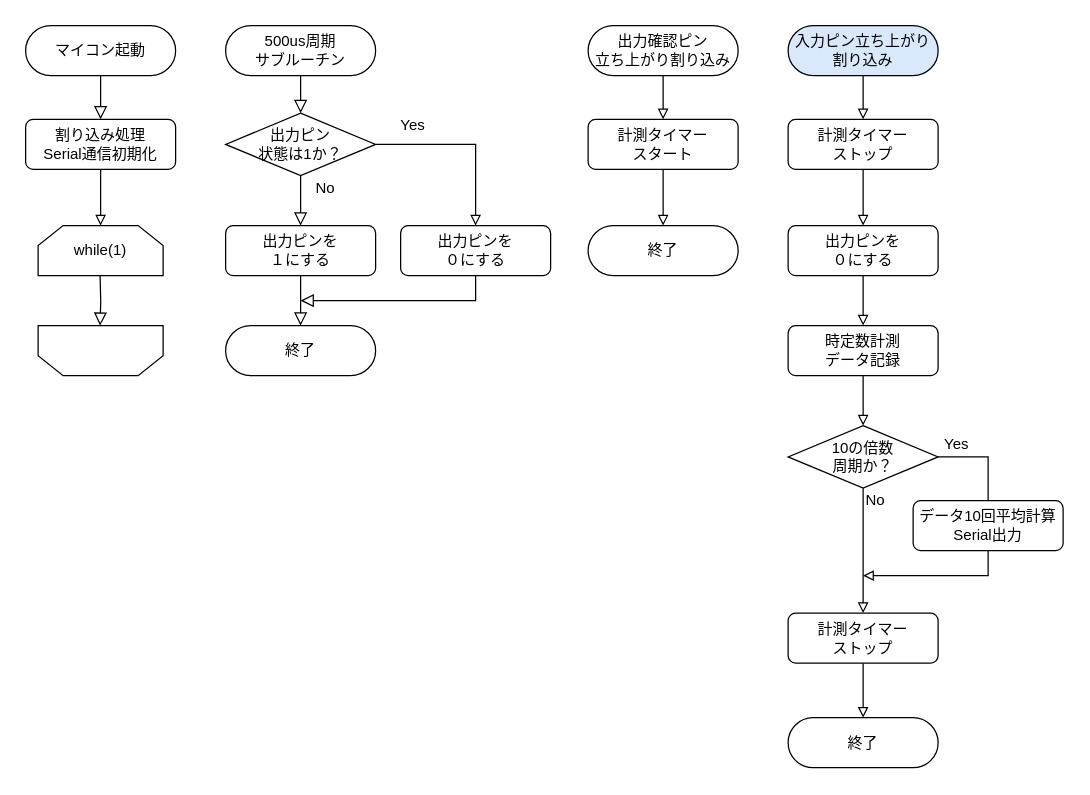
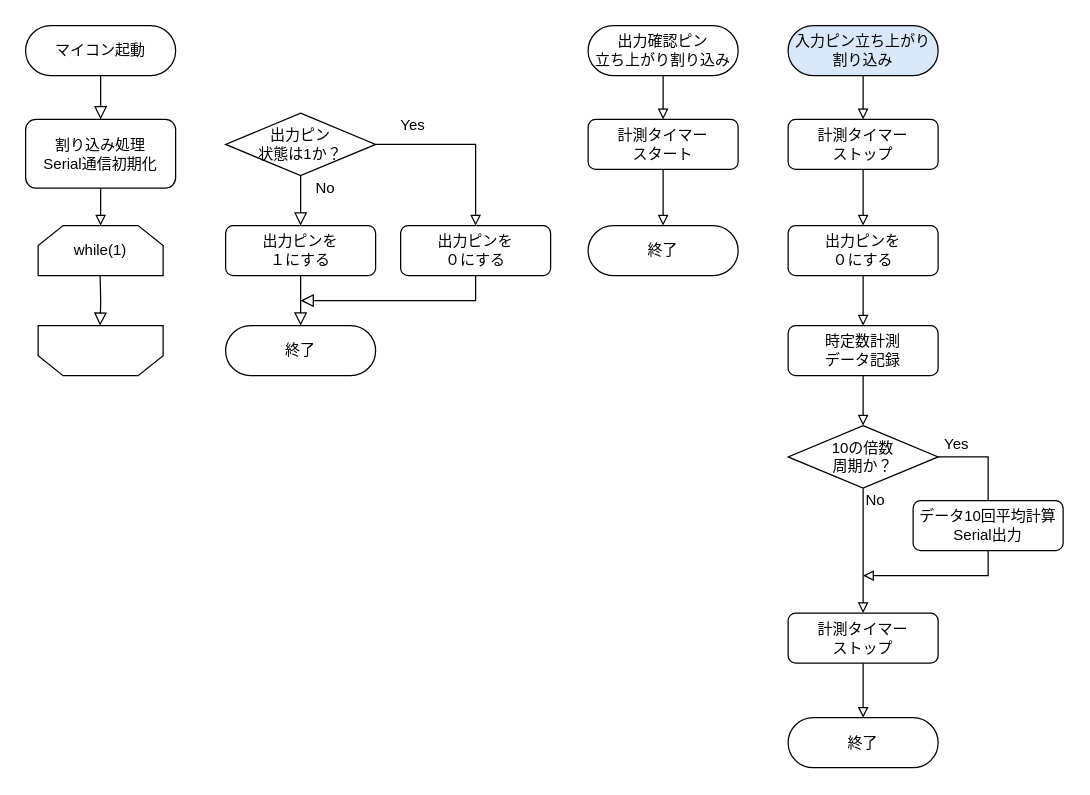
(301, 51) -> none
(301, 88) -> none
(101, 144) -> (101, 154)
